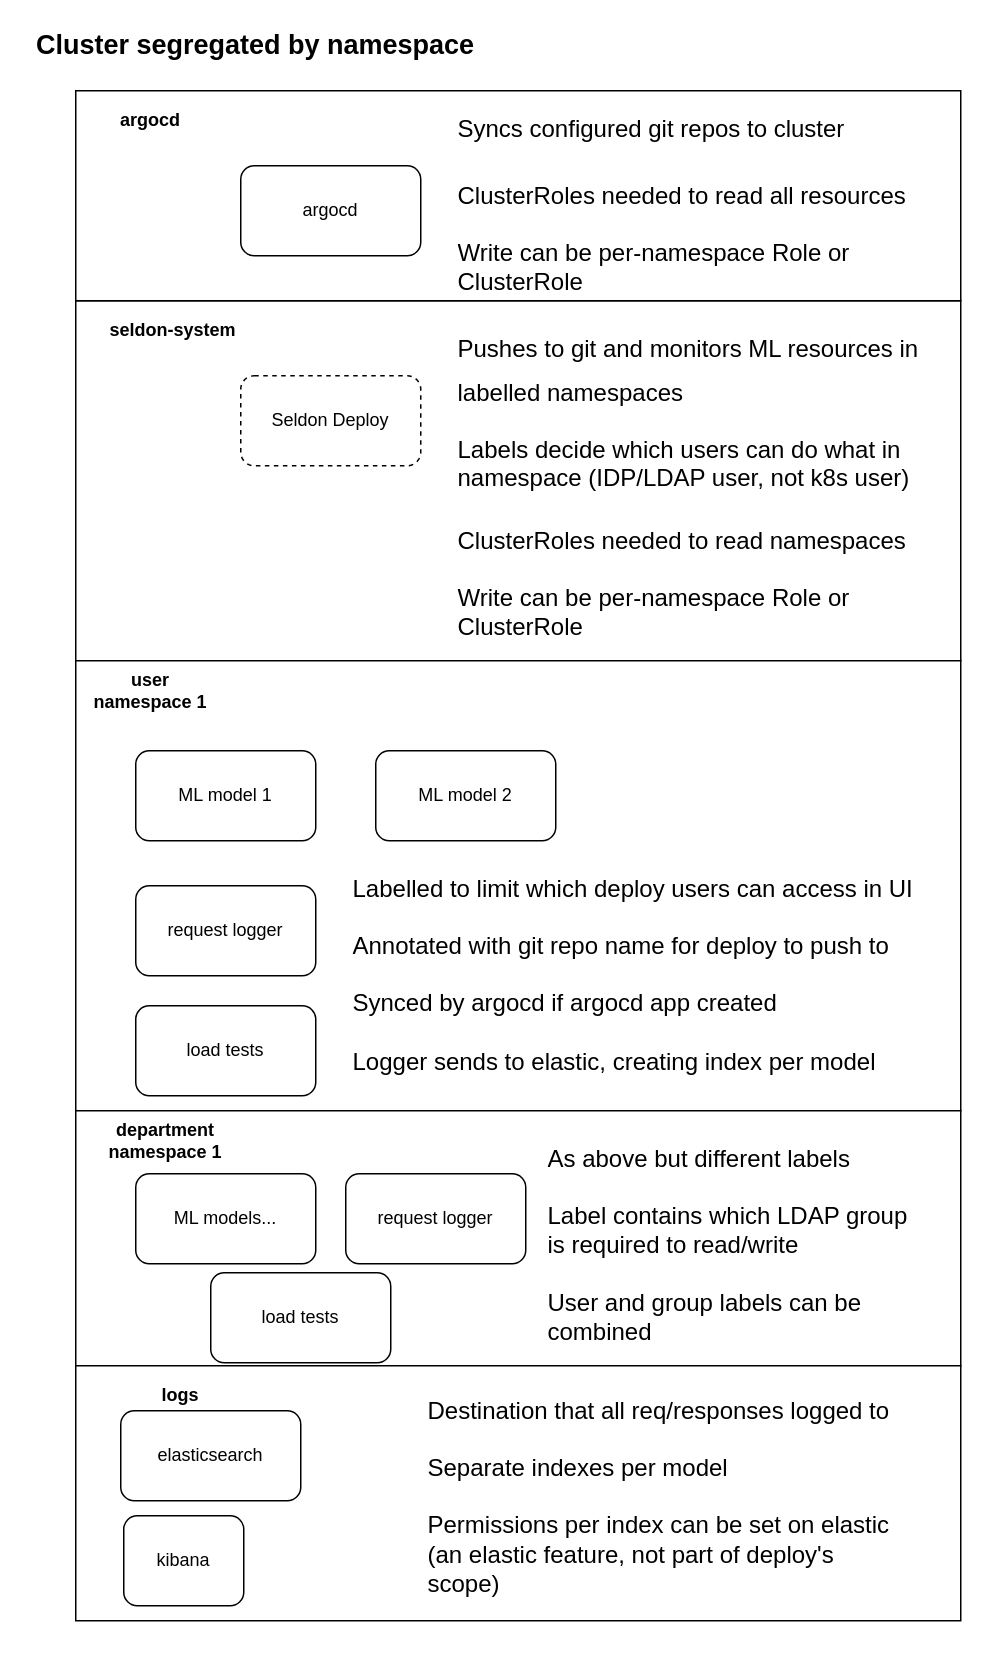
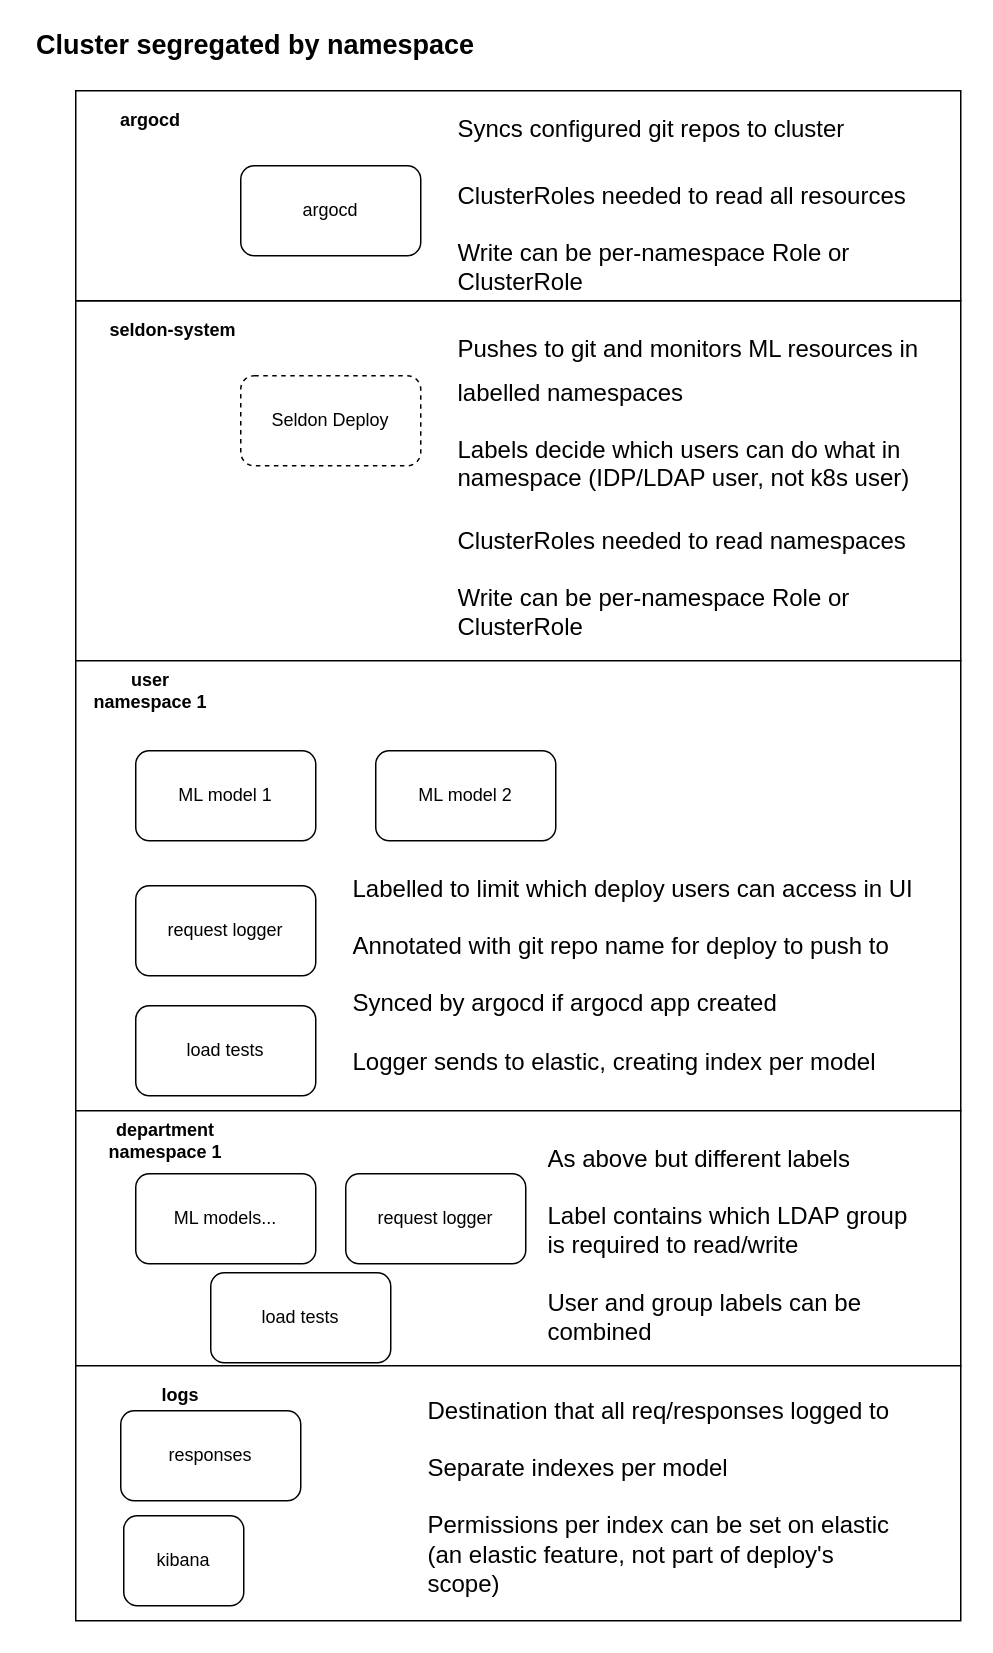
(211, 1456) -> (211, 1456)
